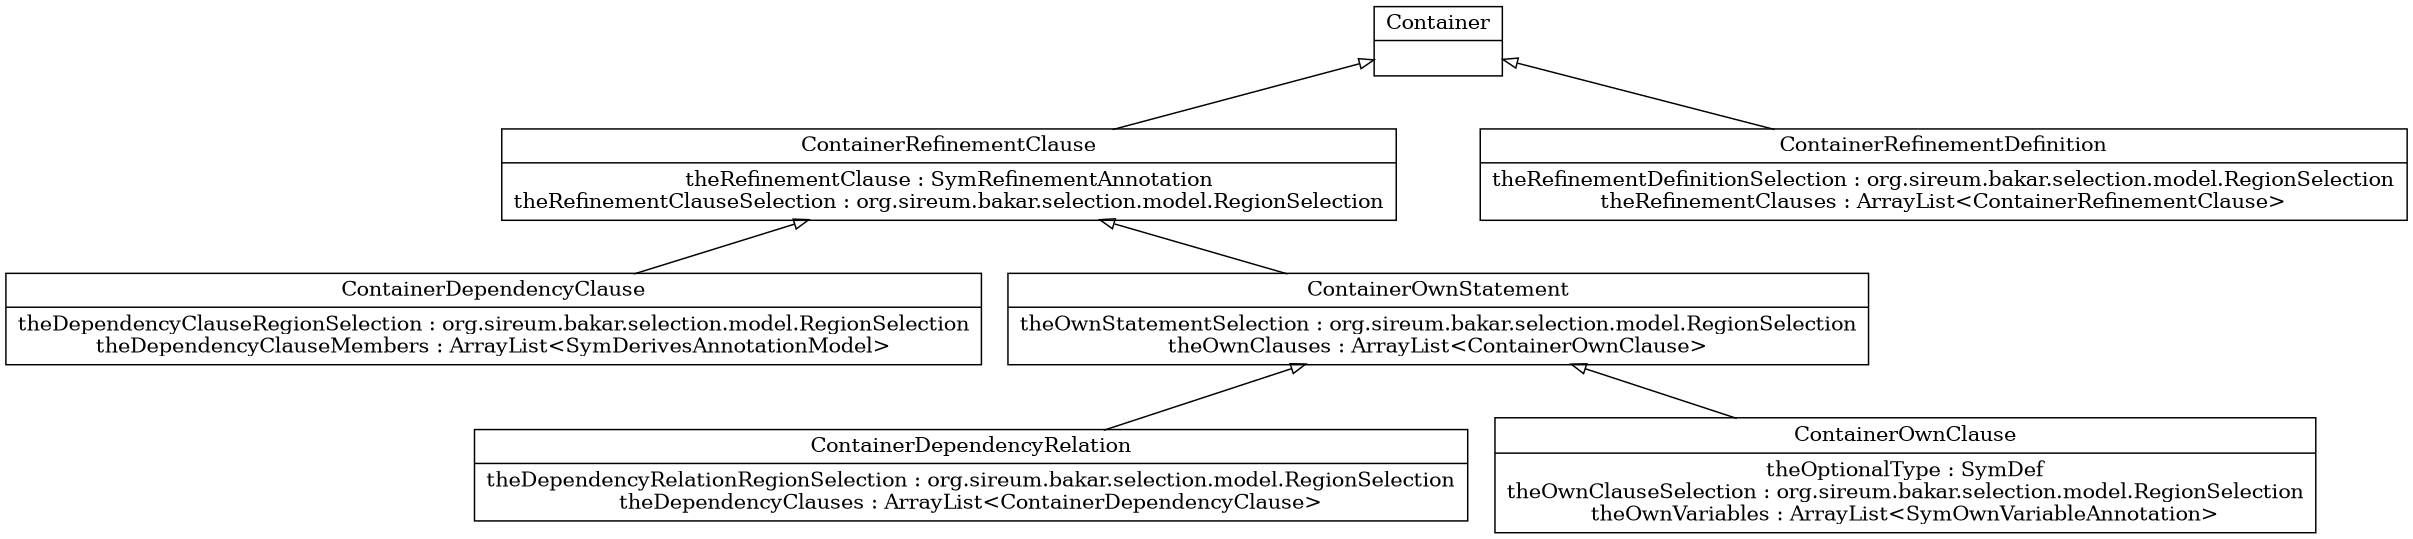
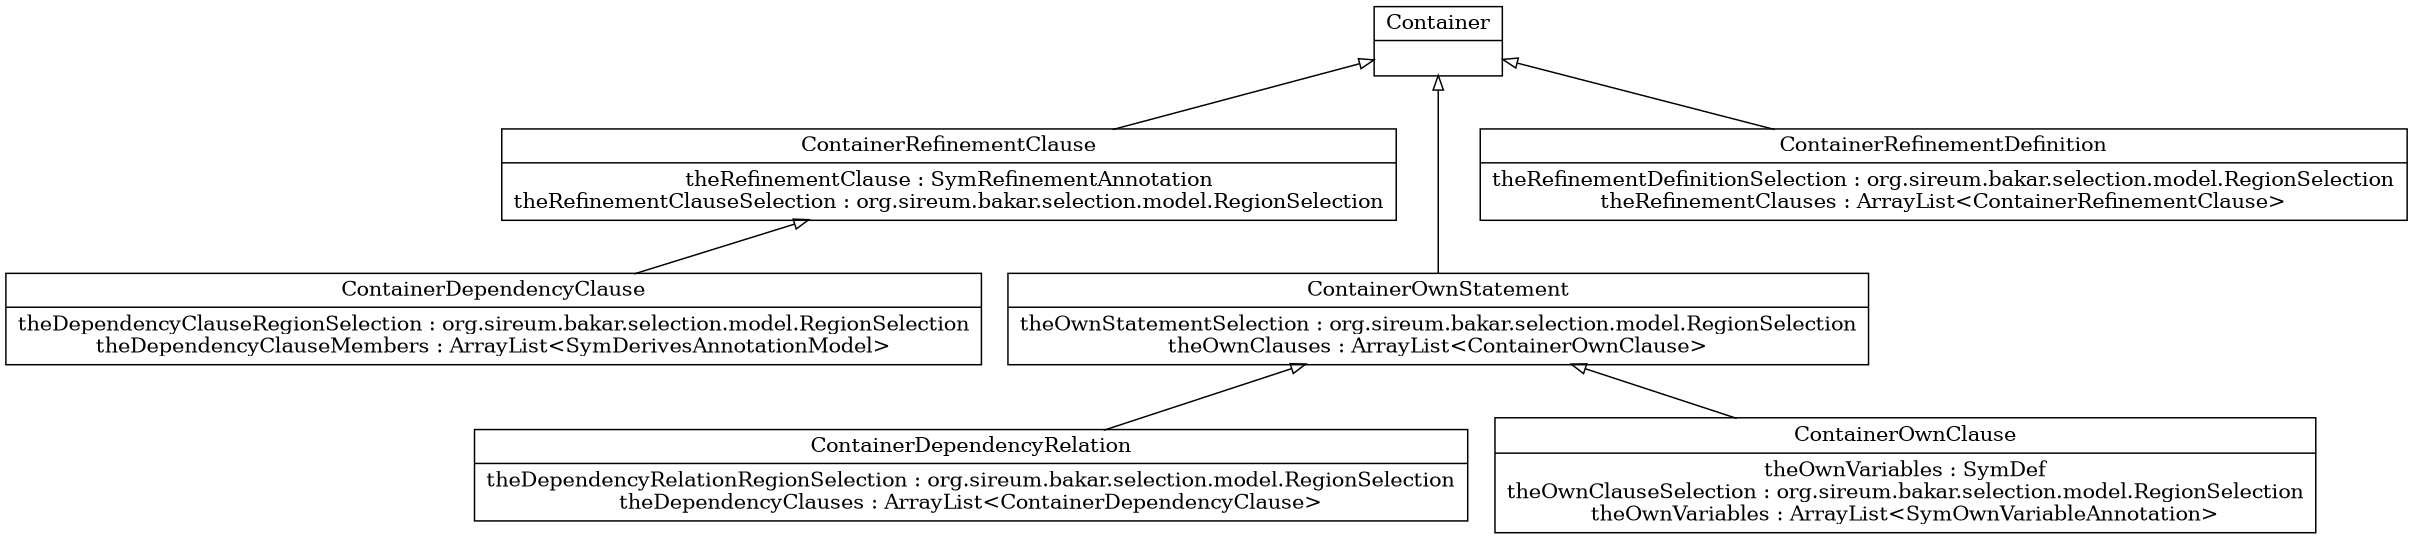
(1201, 249) -> (1438, 182)
(1905, 470) -> (1905, 470)
